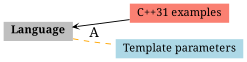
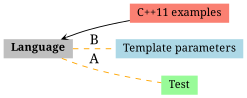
(179, 13) -> (179, 13)
(94, 34) -> (94, 41)
none -> (179, 85)
